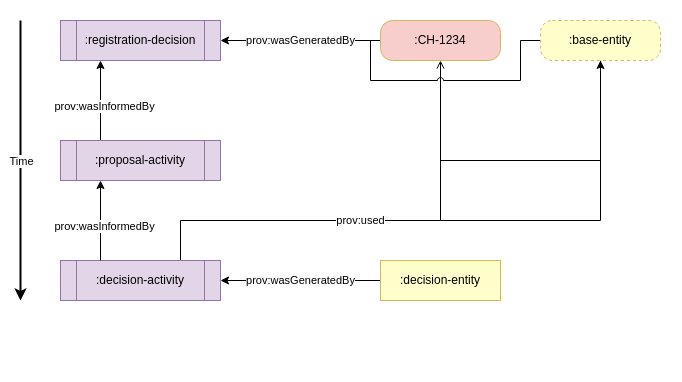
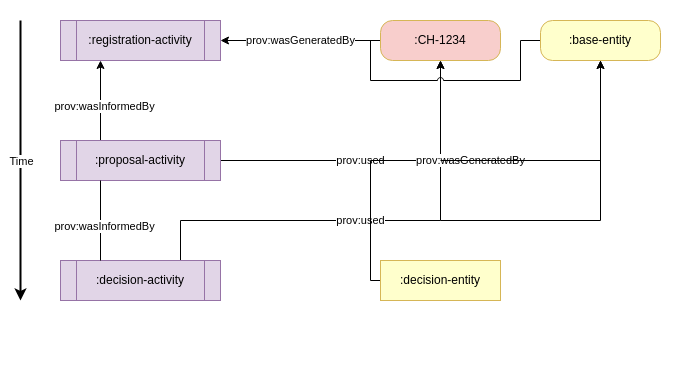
(141, 41) -> (141, 41)
(601, 41) -> (601, 41)
(441, 64) -> (441, 165)
none -> (295, 161)
(101, 188) -> (101, 186)
(300, 281) -> (371, 223)
